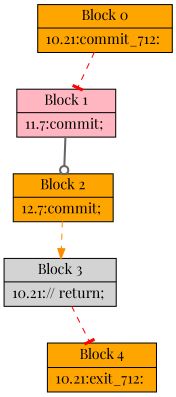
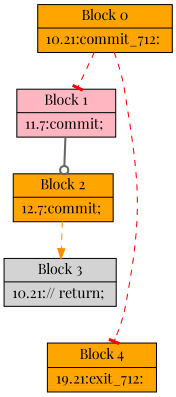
(80, 322) -> (137, 195)
(102, 379) -> (102, 379)
